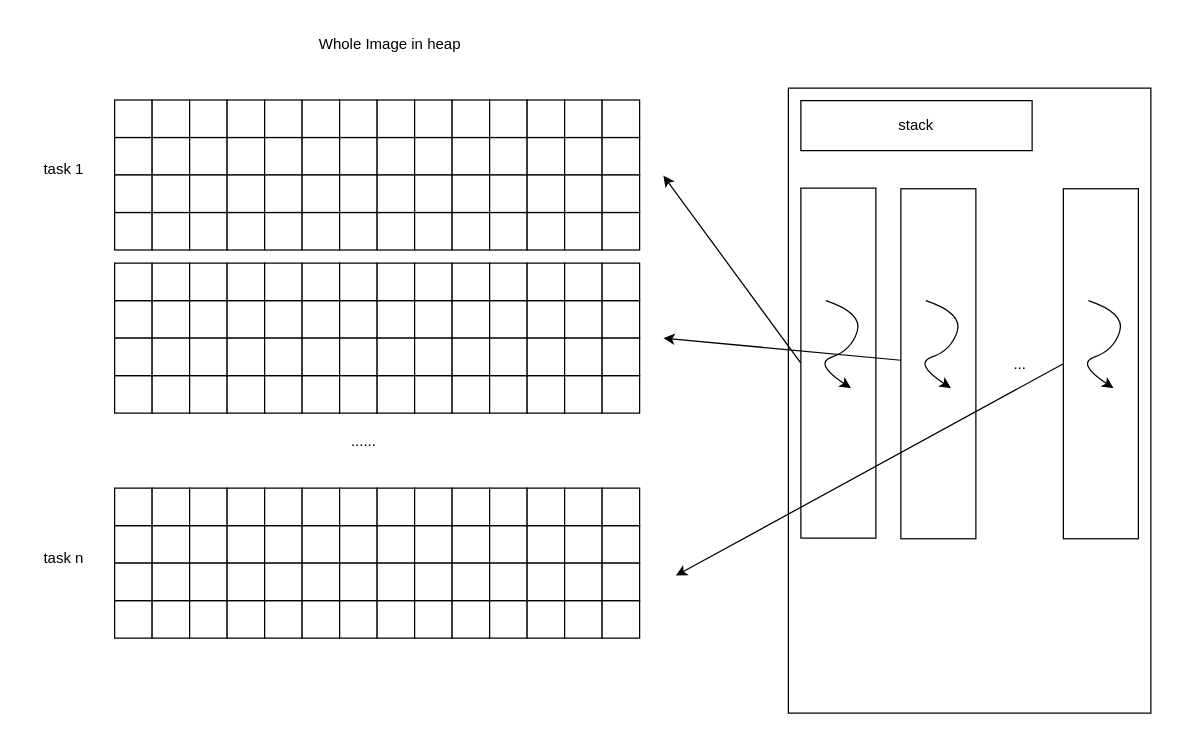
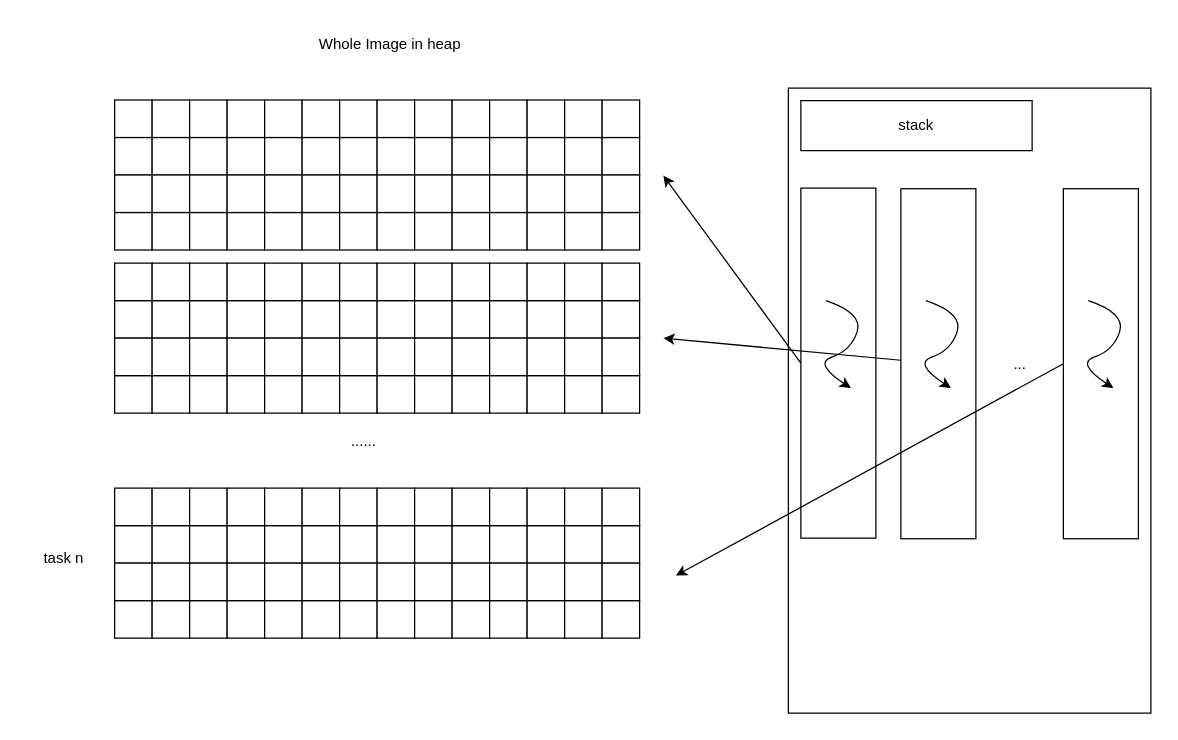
(63, 169) -> none
